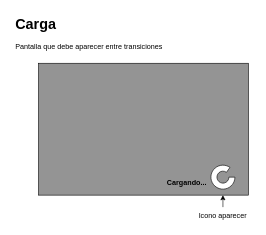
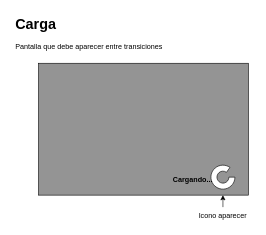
(187, 183) -> (193, 180)
